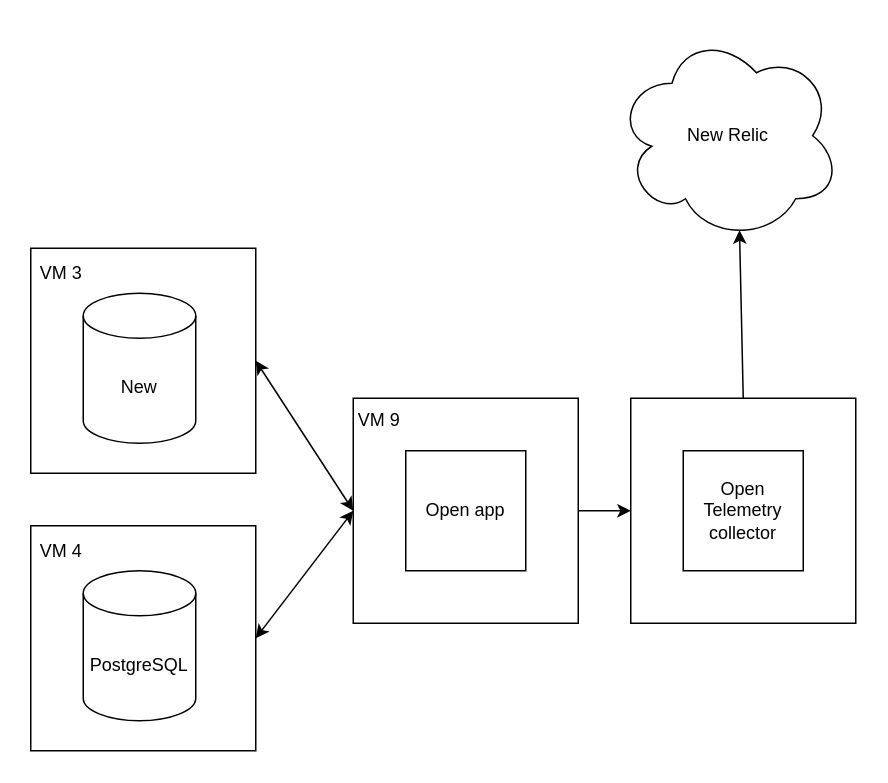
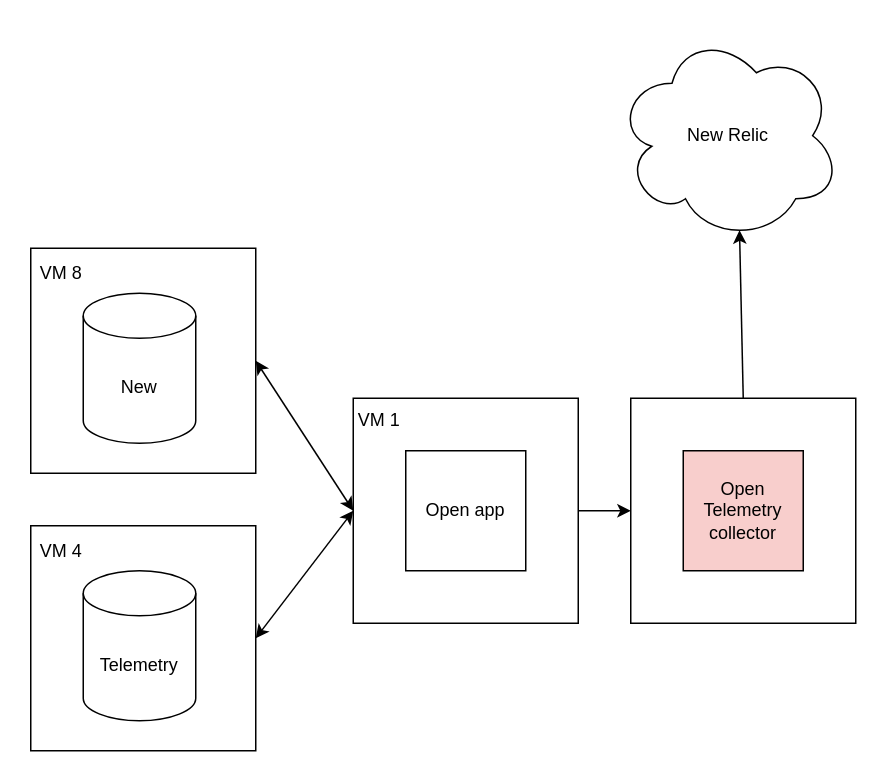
(62, 274) -> (62, 274)
(380, 421) -> (380, 421)
(743, 511) -> (743, 511)
(140, 665) -> (140, 665)
